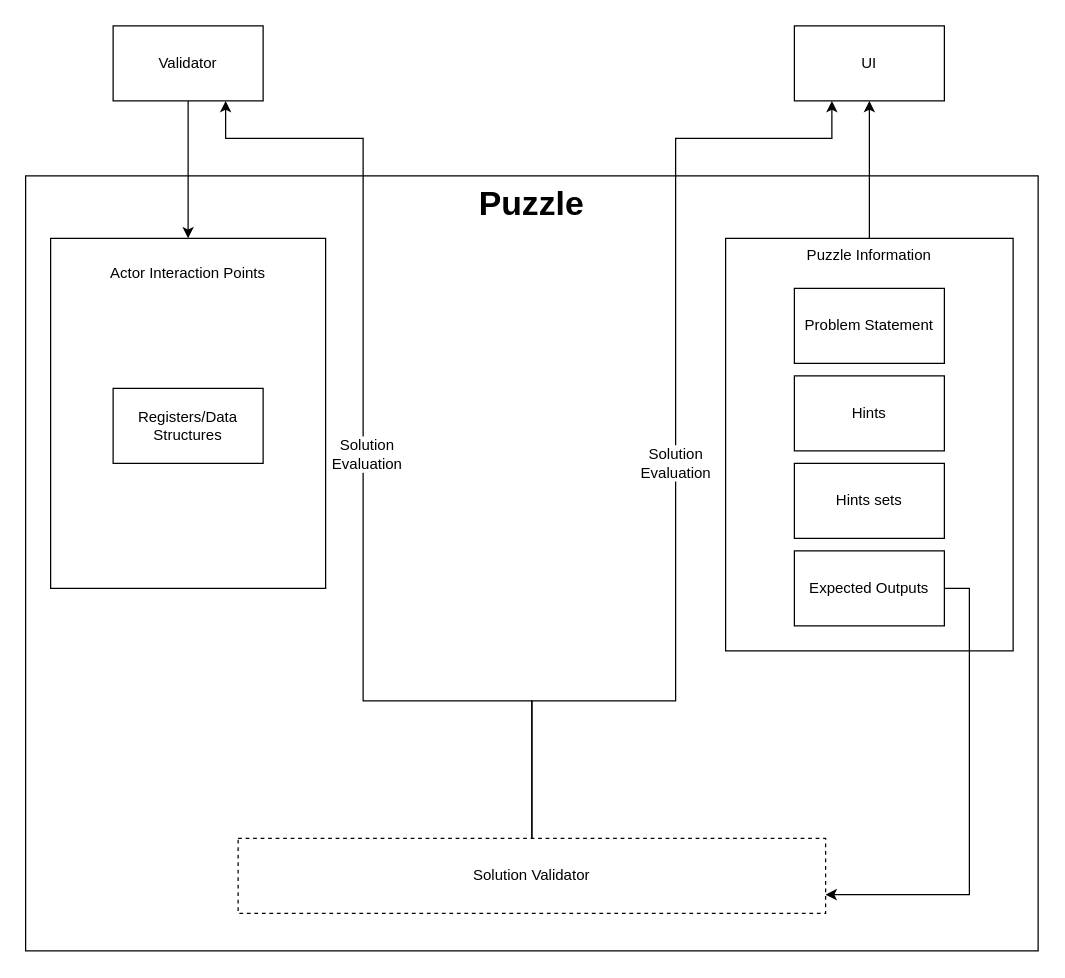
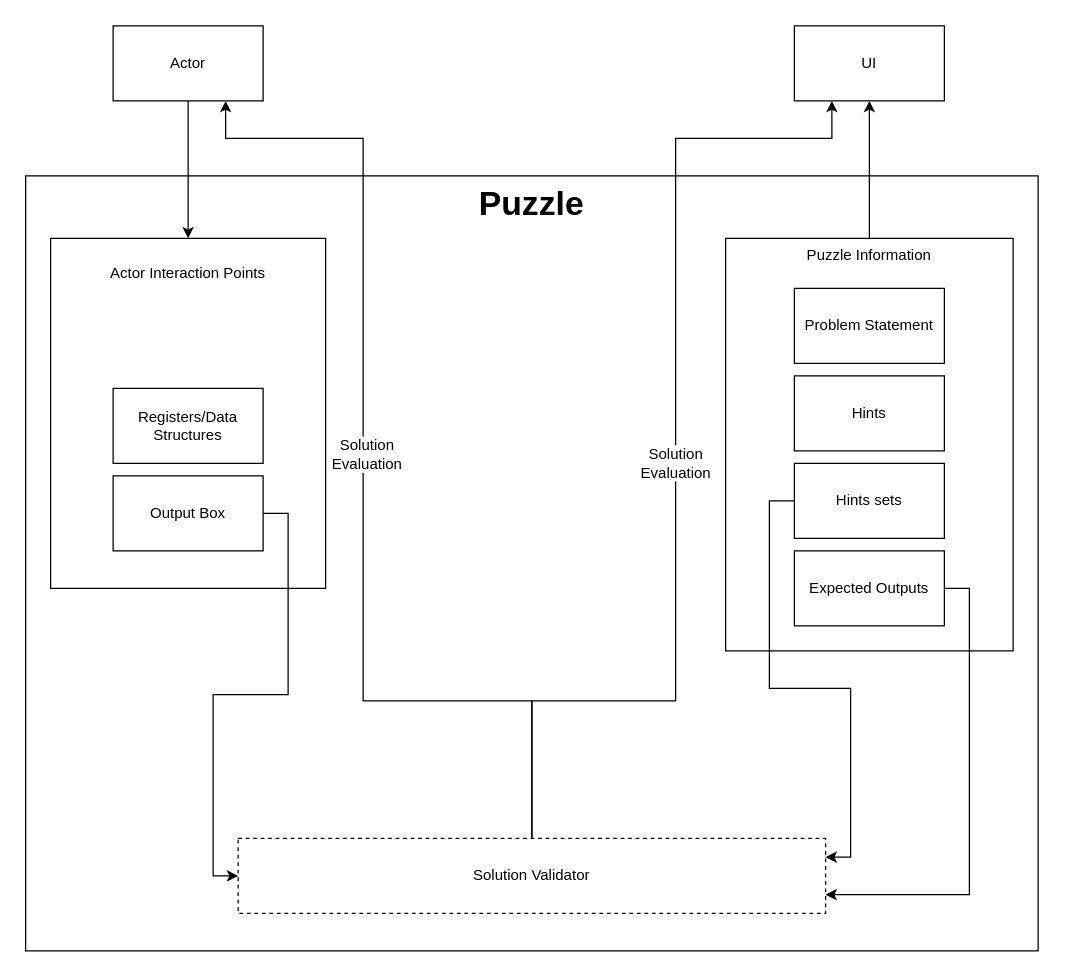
(188, 63) -> (188, 63)
none -> (188, 513)
none -> (796, 688)
none -> (255, 694)
